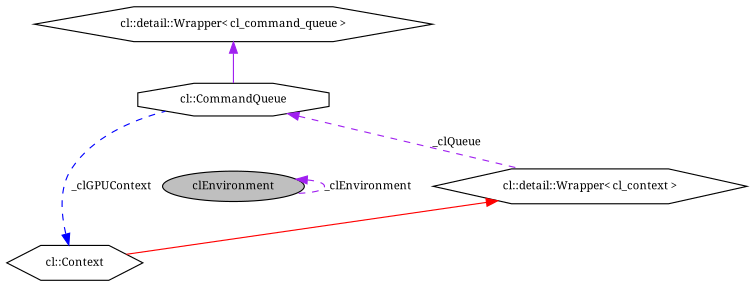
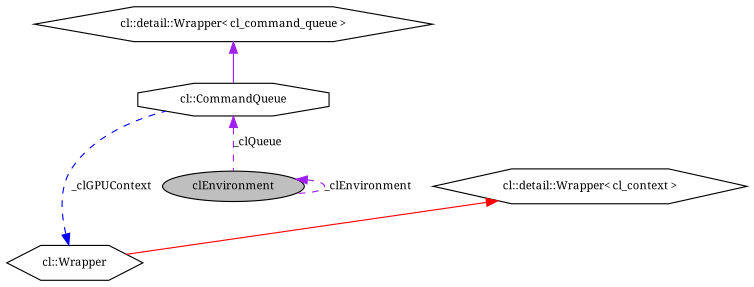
(410, 143) -> (233, 149)
(75, 263) -> (75, 263)
